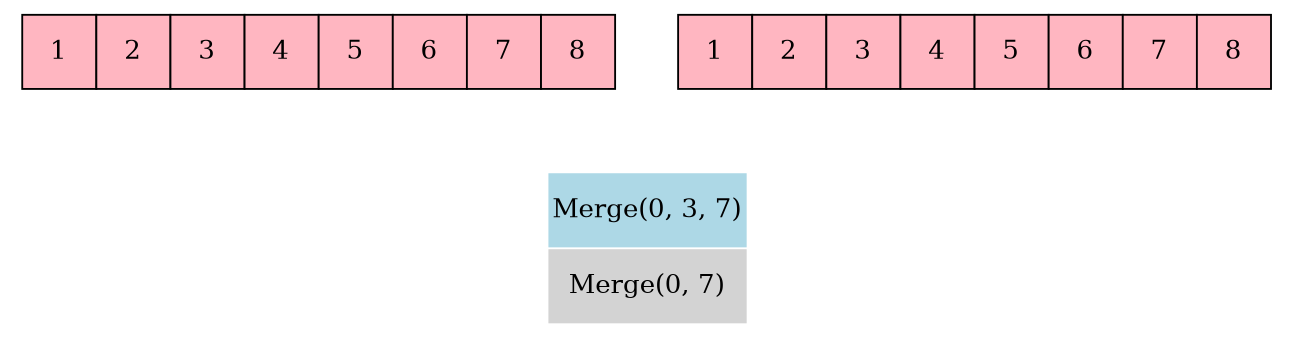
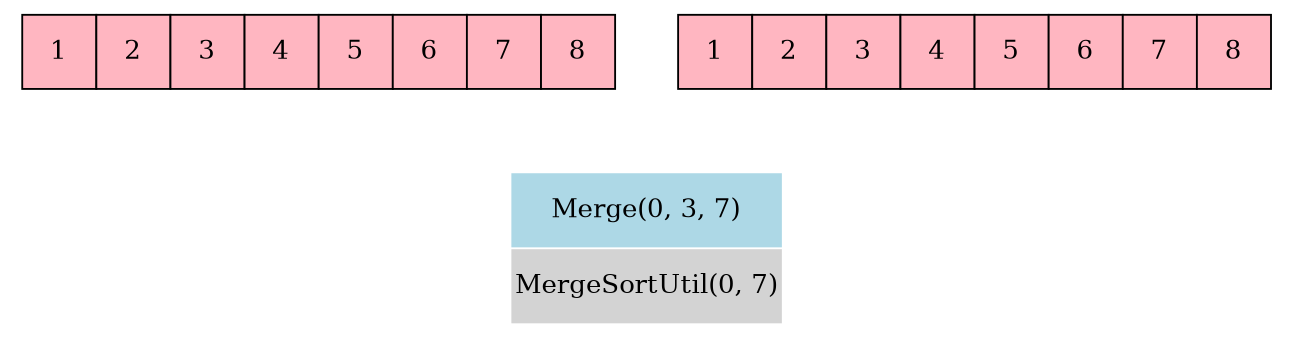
(648, 285) -> (647, 285)
